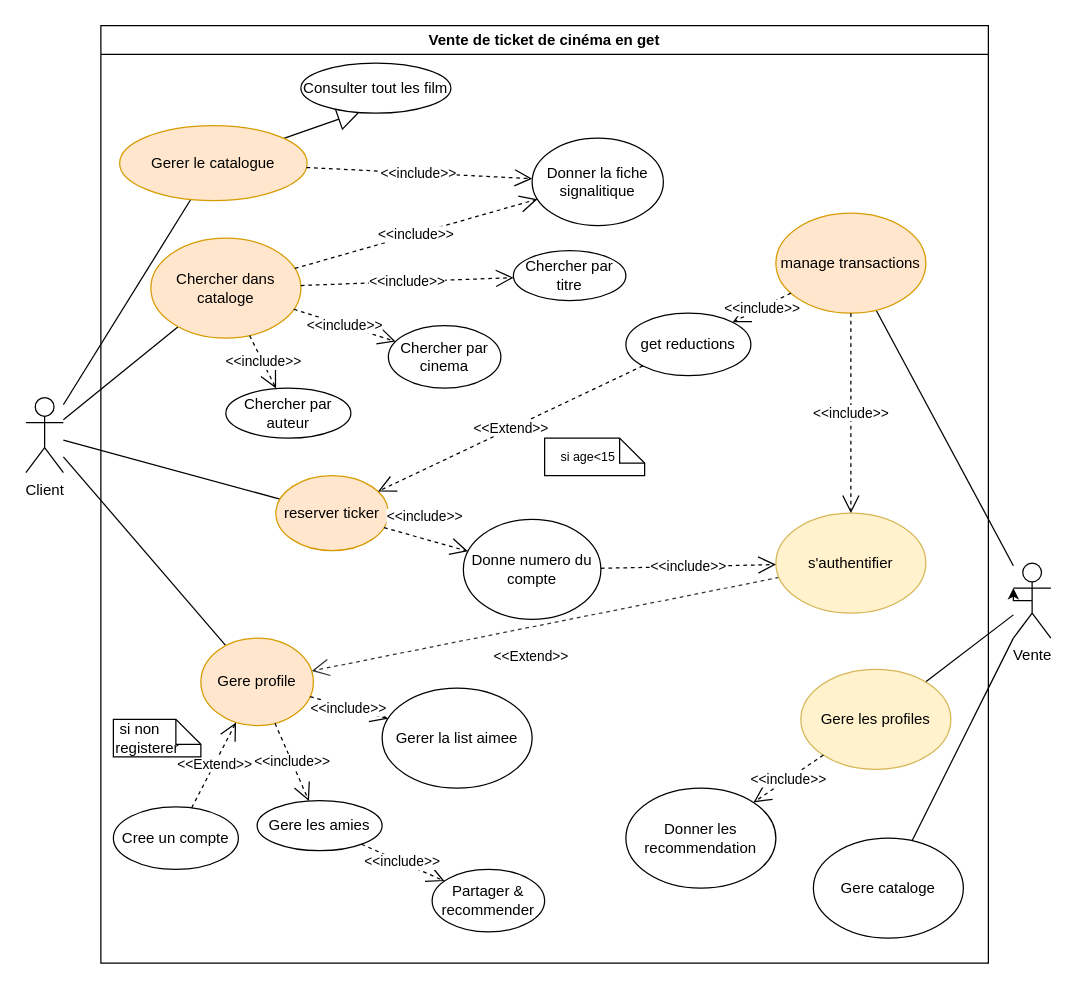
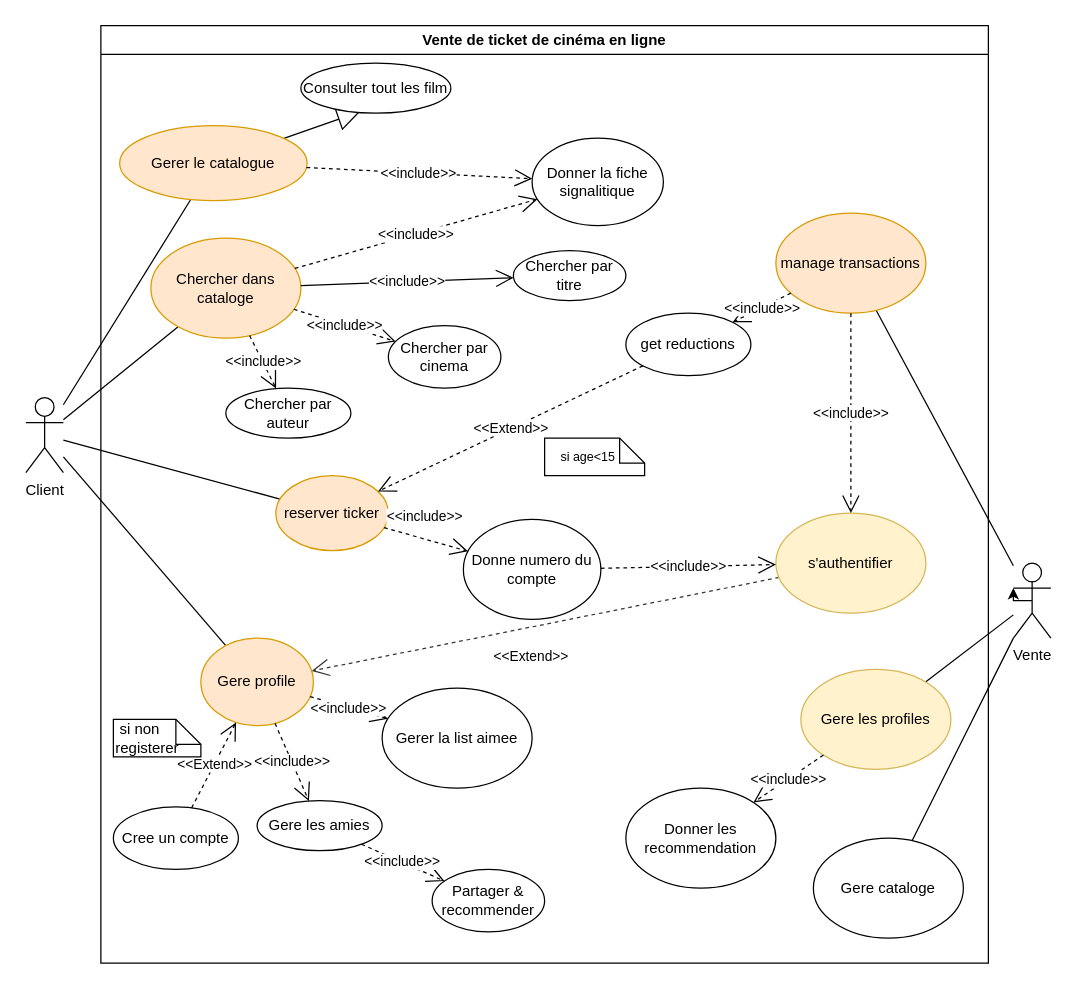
(544, 41) -> (544, 41)
(336, 284) -> (336, 284)
